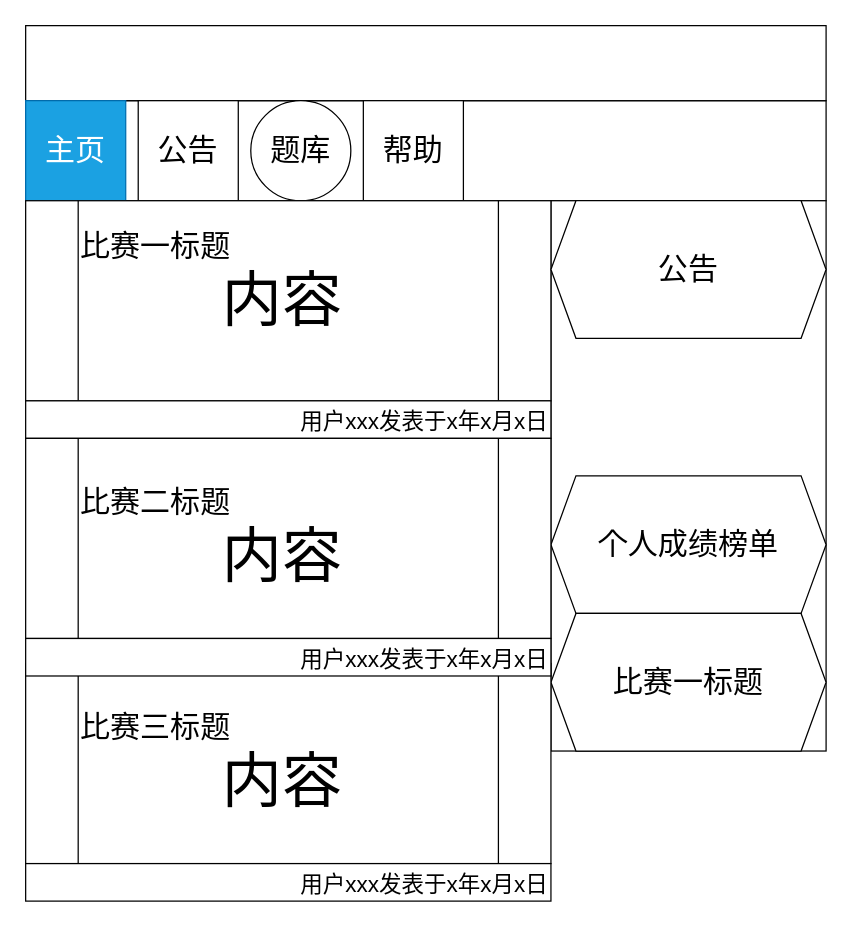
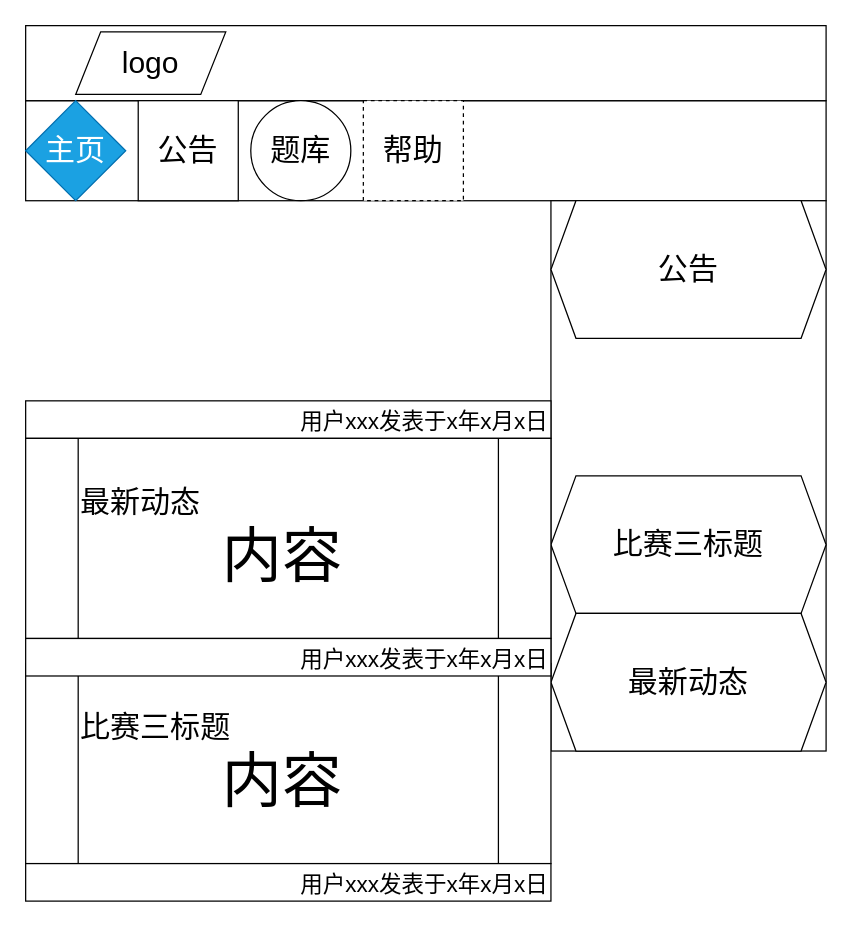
none -> (151, 63)
(76, 151) -> (76, 151)
(413, 151) -> (413, 151)
(288, 301) -> none
(156, 538) -> (141, 538)
(688, 544) -> (688, 544)
(688, 682) -> (688, 682)
